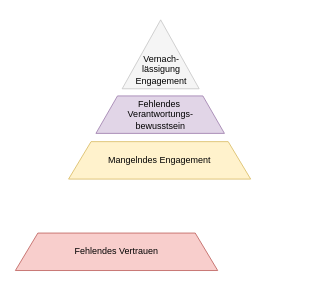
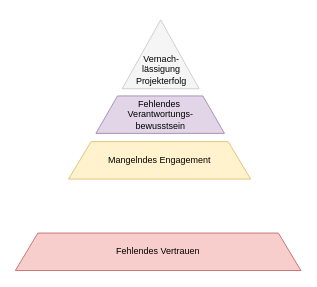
(162, 69) -> (162, 69)
(117, 252) -> (158, 252)
